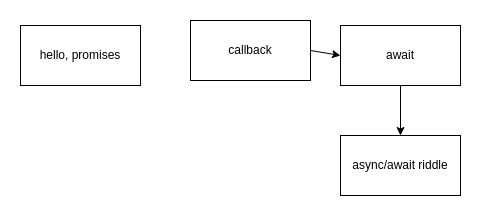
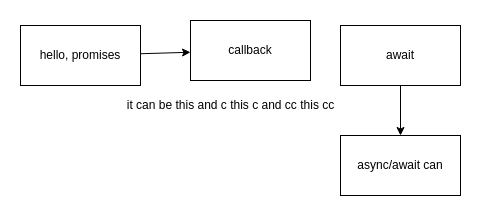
(322, 52) -> none
none -> (162, 53)
none -> (231, 106)
(401, 166) -> (401, 166)
